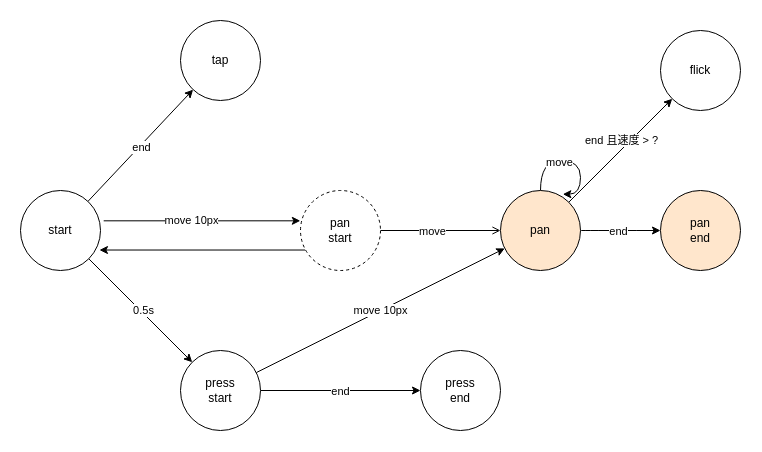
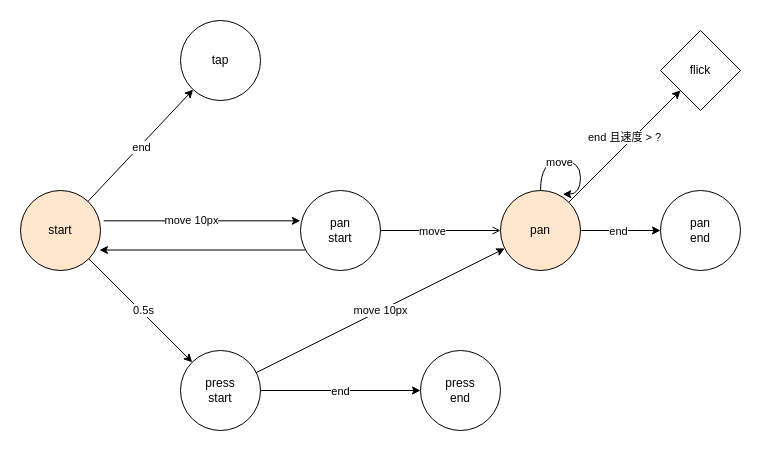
(701, 71) -> (701, 71)
(61, 231) -> (61, 231)
(341, 231) -> (341, 231)
(701, 231) -> (701, 231)
